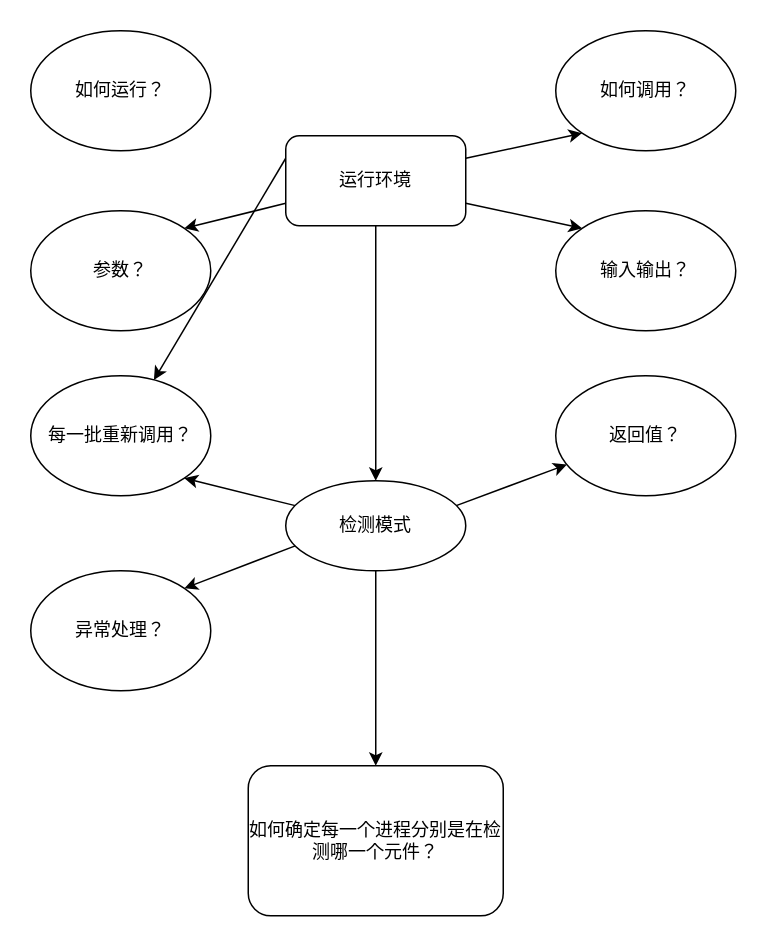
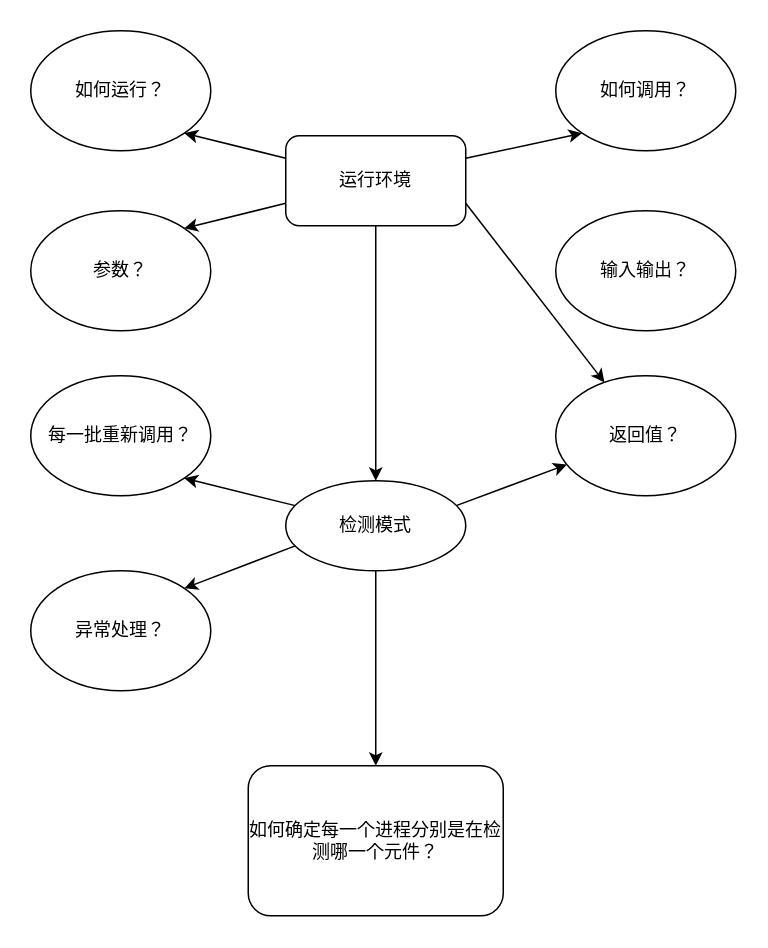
(519, 215) -> (532, 289)
(222, 265) -> (240, 147)
